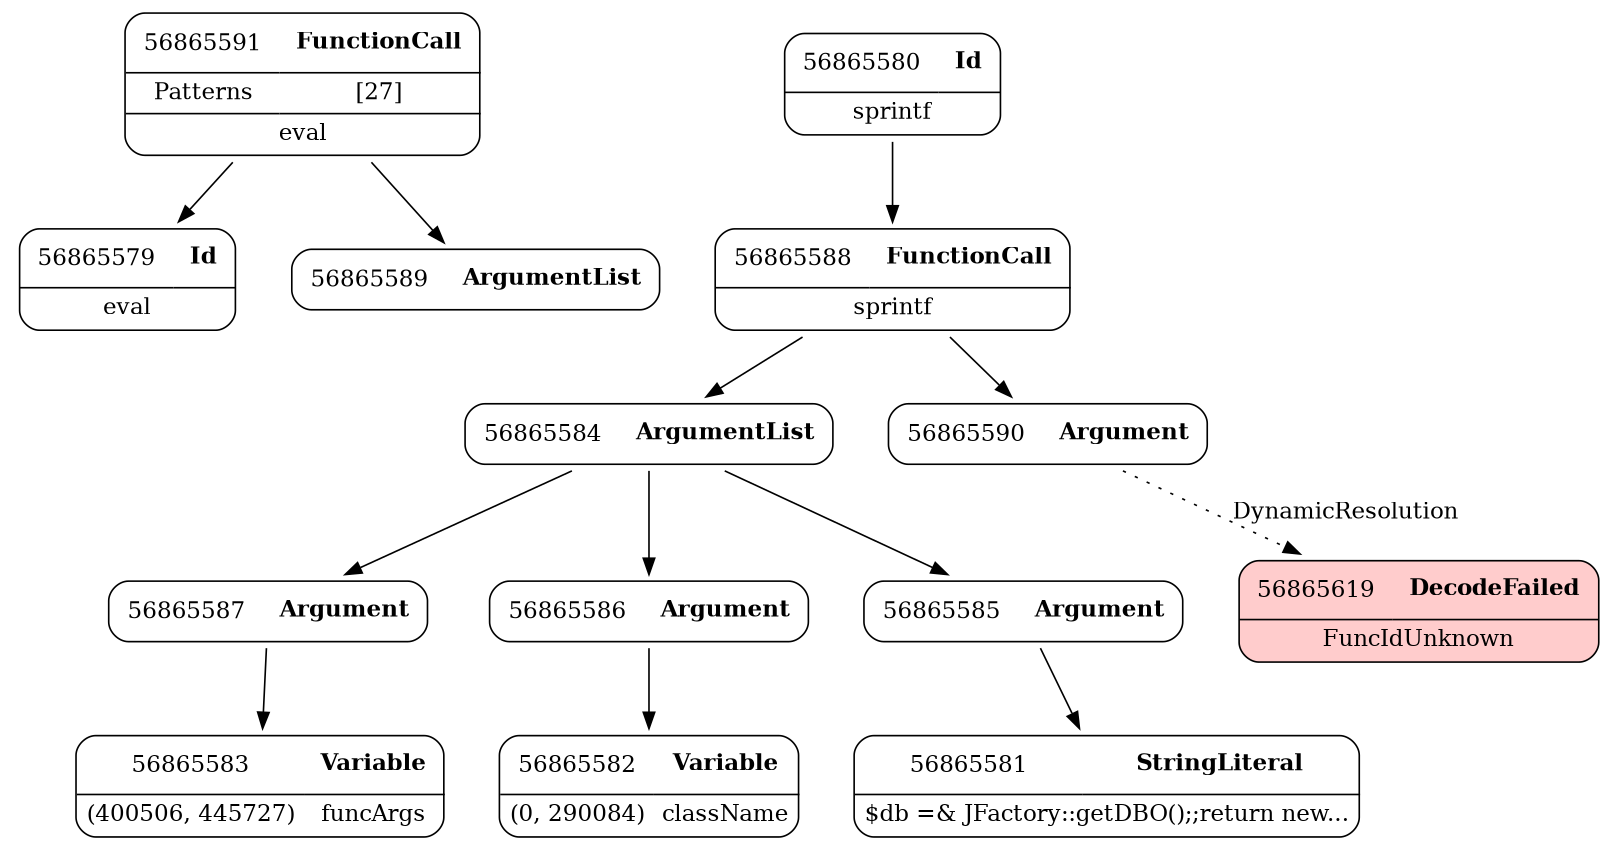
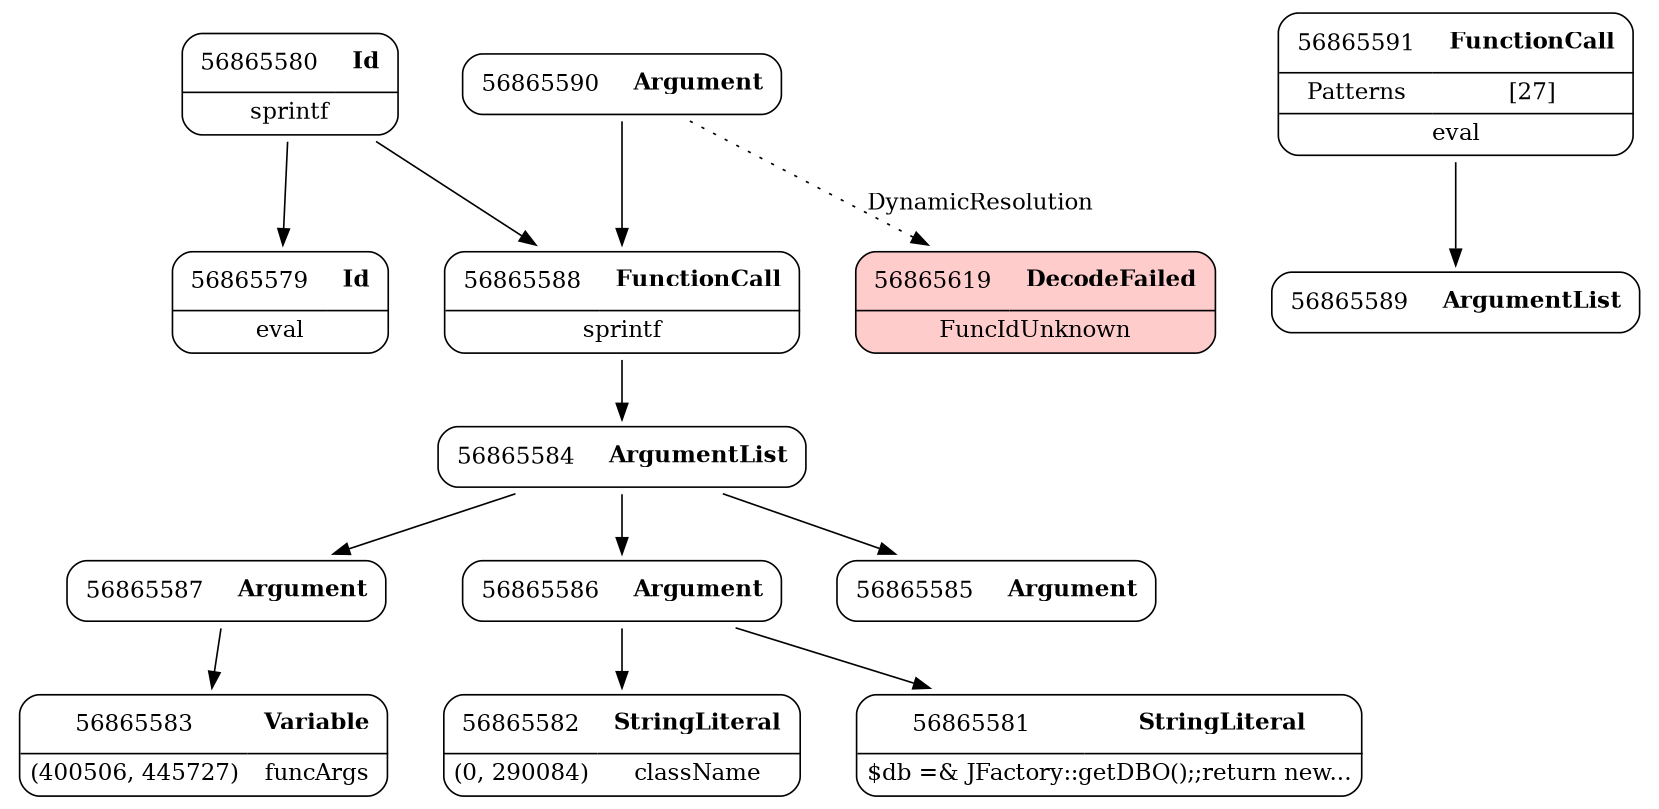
(211, 186) -> (286, 185)
(975, 361) -> (622, 175)
(1056, 681) -> (825, 656)
(726, 763) -> (698, 723)
